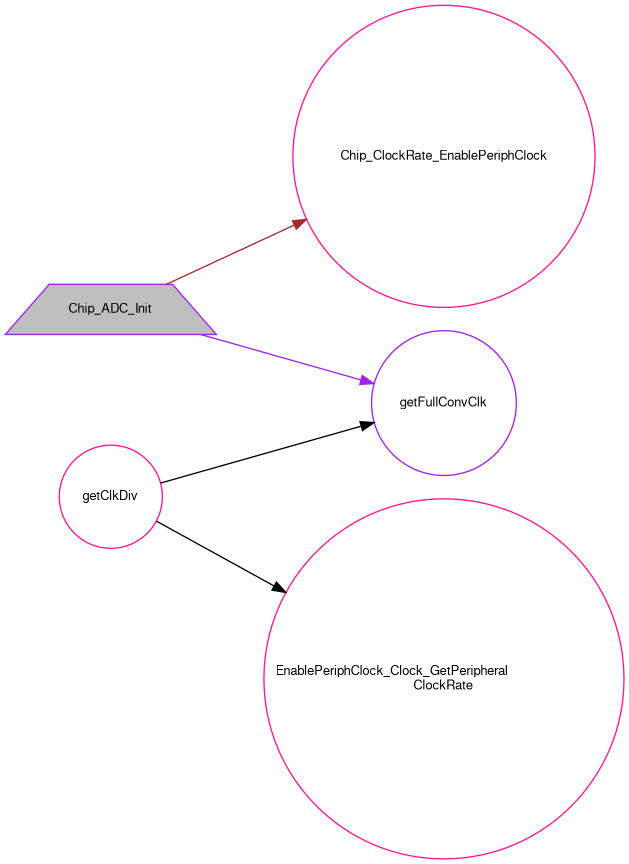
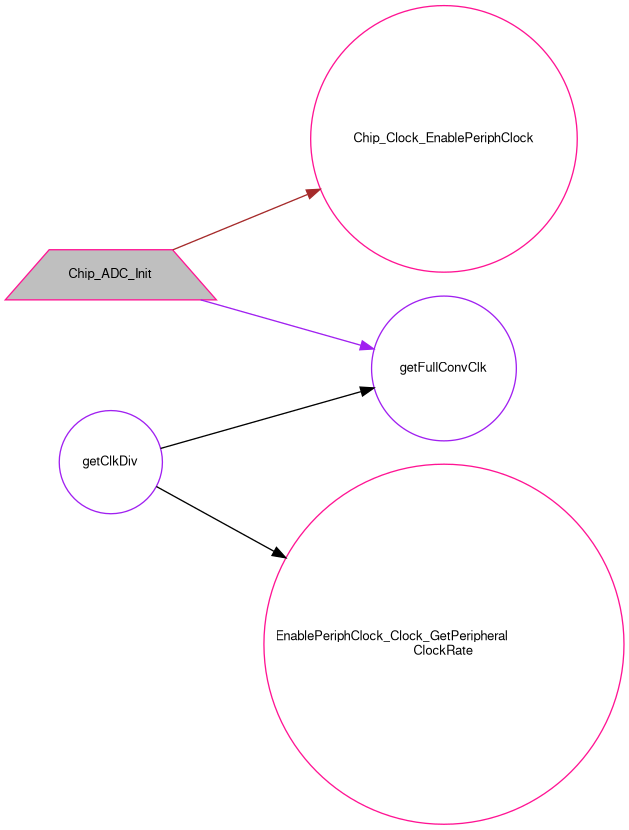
(444, 156) -> (444, 139)
(111, 309) -> (111, 275)
(111, 497) -> (111, 462)
